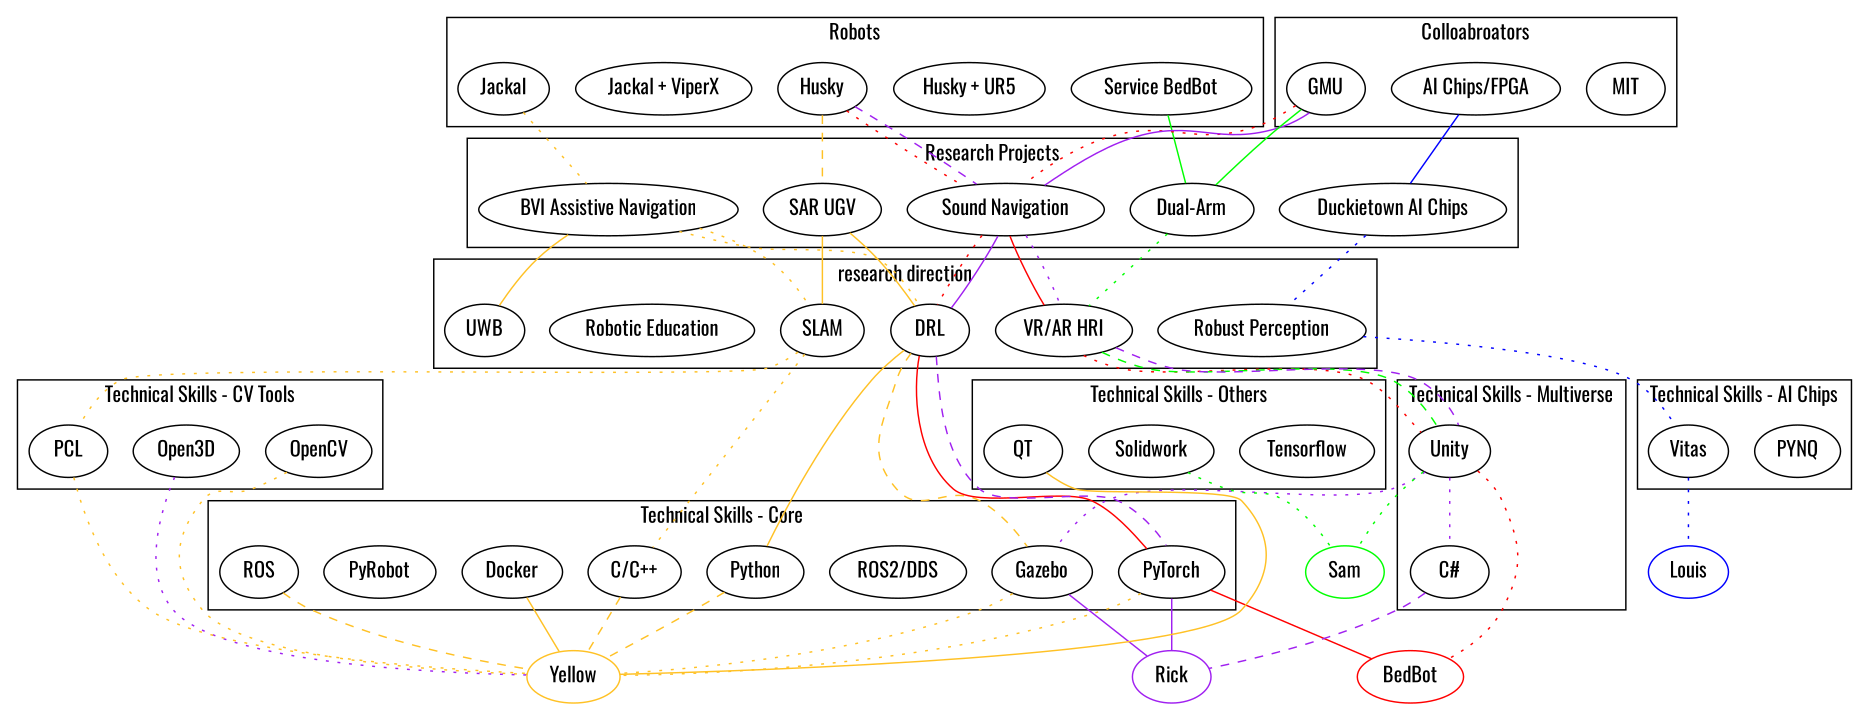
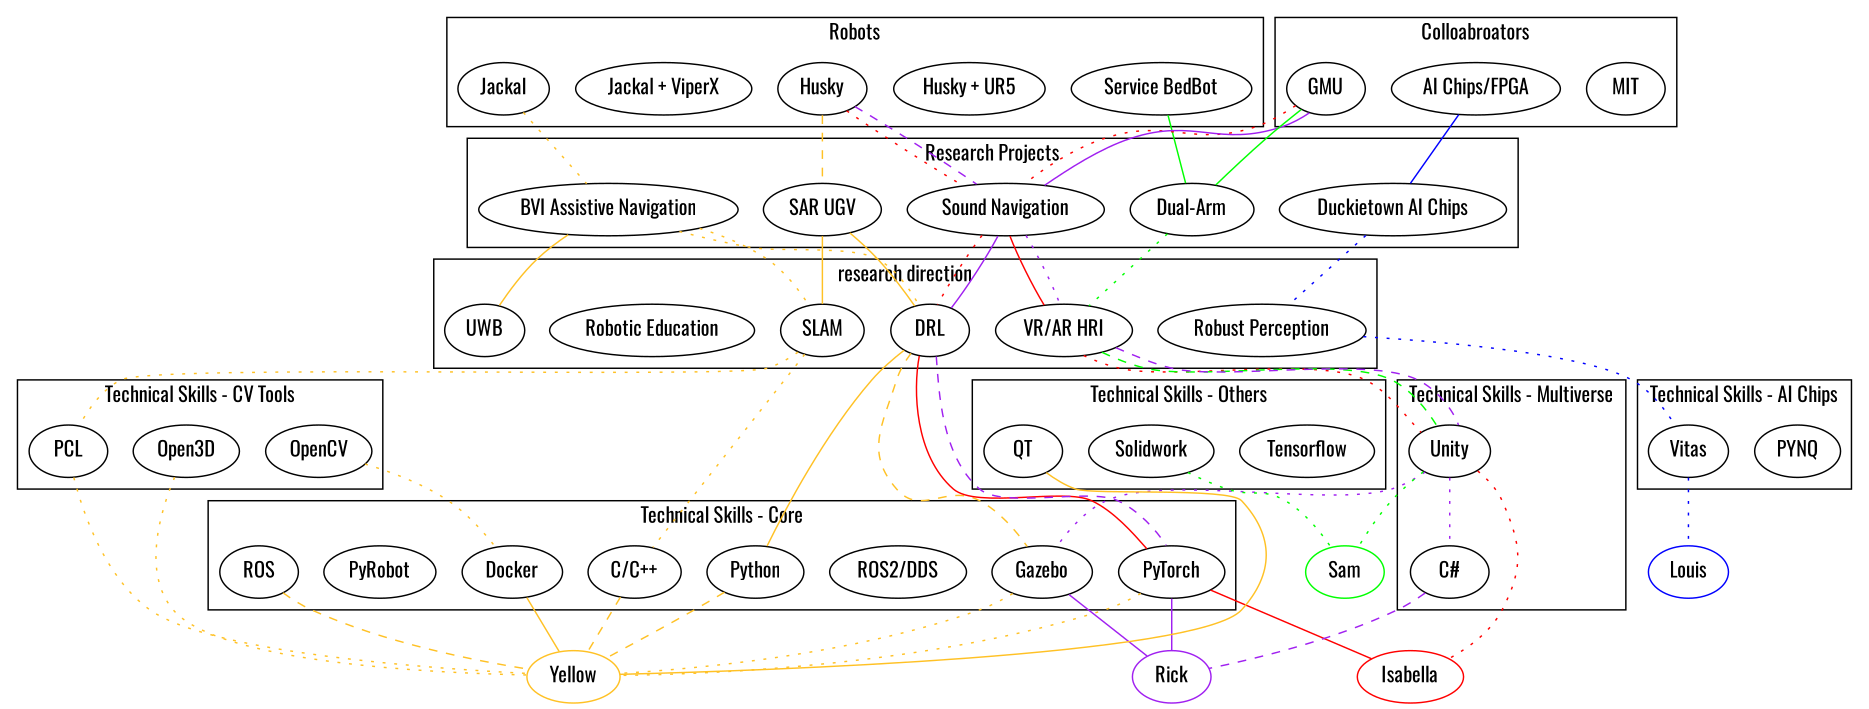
(173, 609) -> (173, 609)
(231, 629) -> (431, 490)
(1410, 677) -> (1410, 677)
